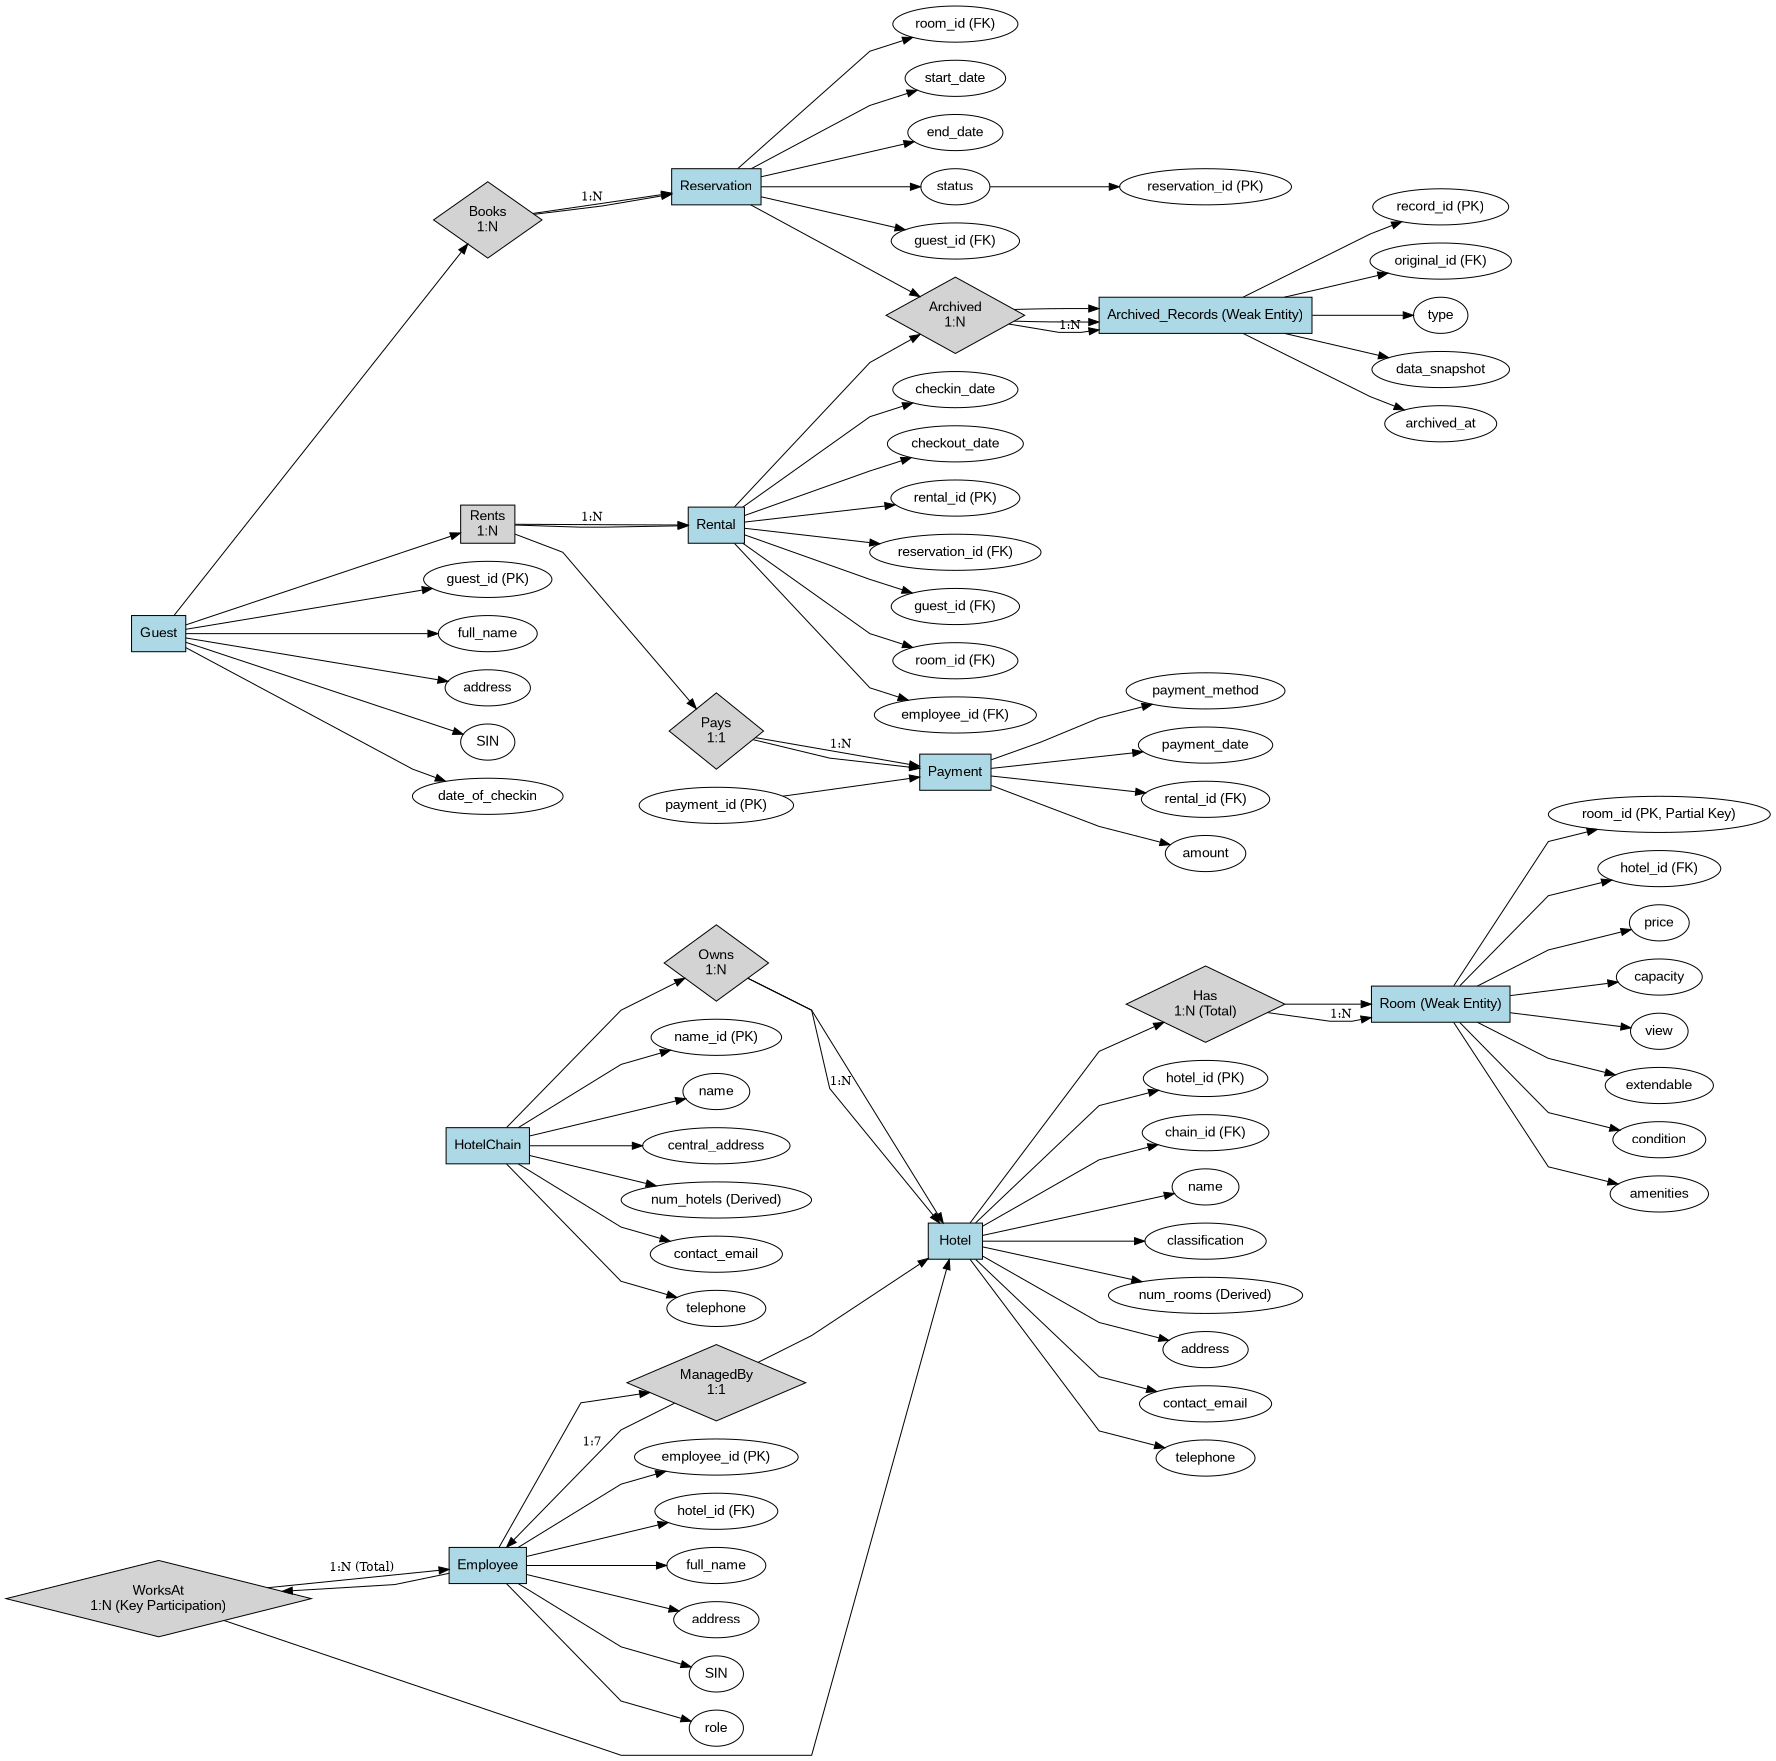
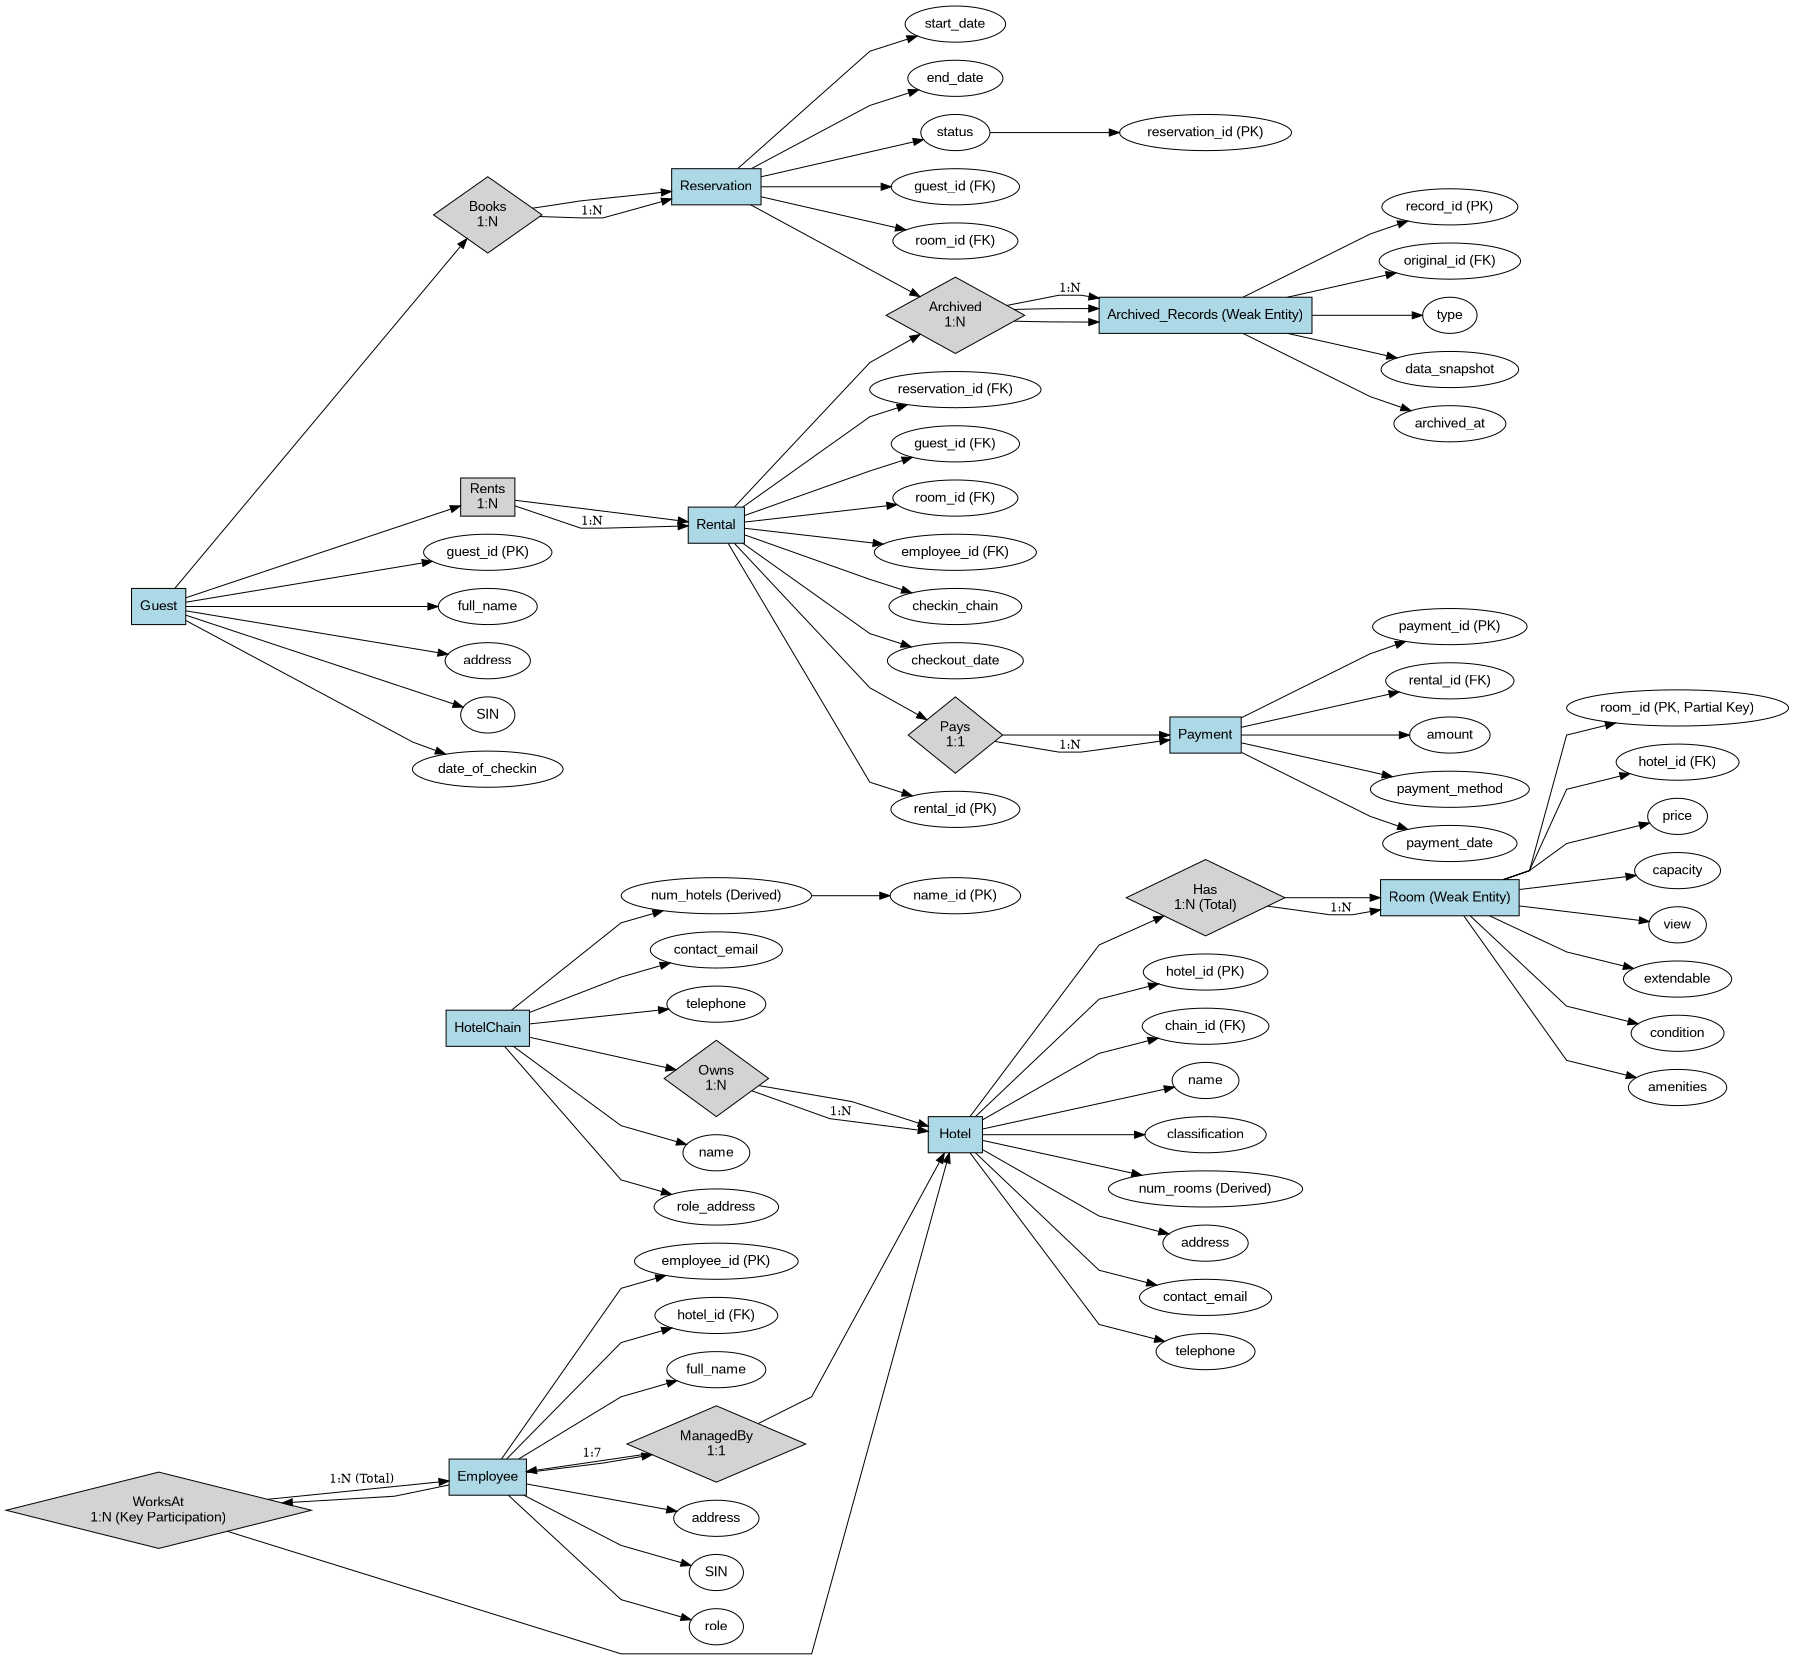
(955, 390) -> (955, 607)
(610, 607) -> (821, 636)
(846, 787) -> (1318, 680)
(587, 1085) -> (846, 896)
(716, 1146) -> (716, 1207)
